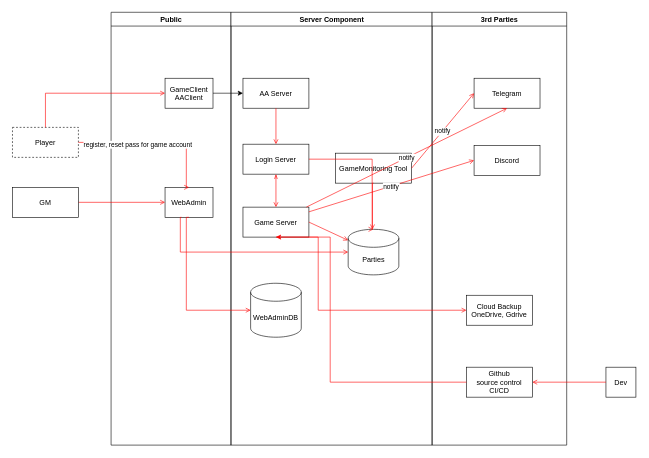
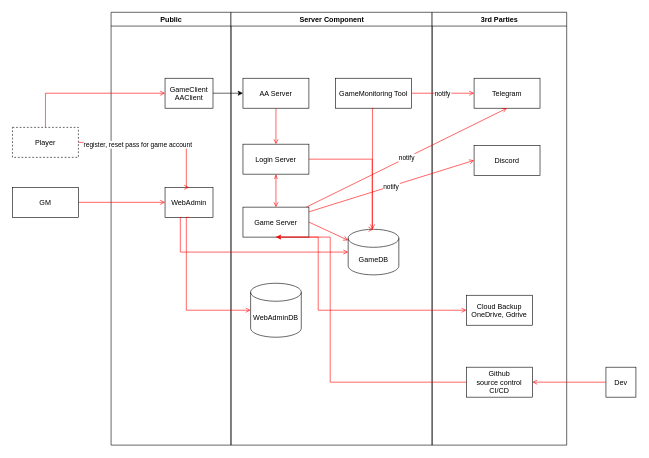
(374, 168) -> (374, 93)
(374, 260) -> (374, 260)
